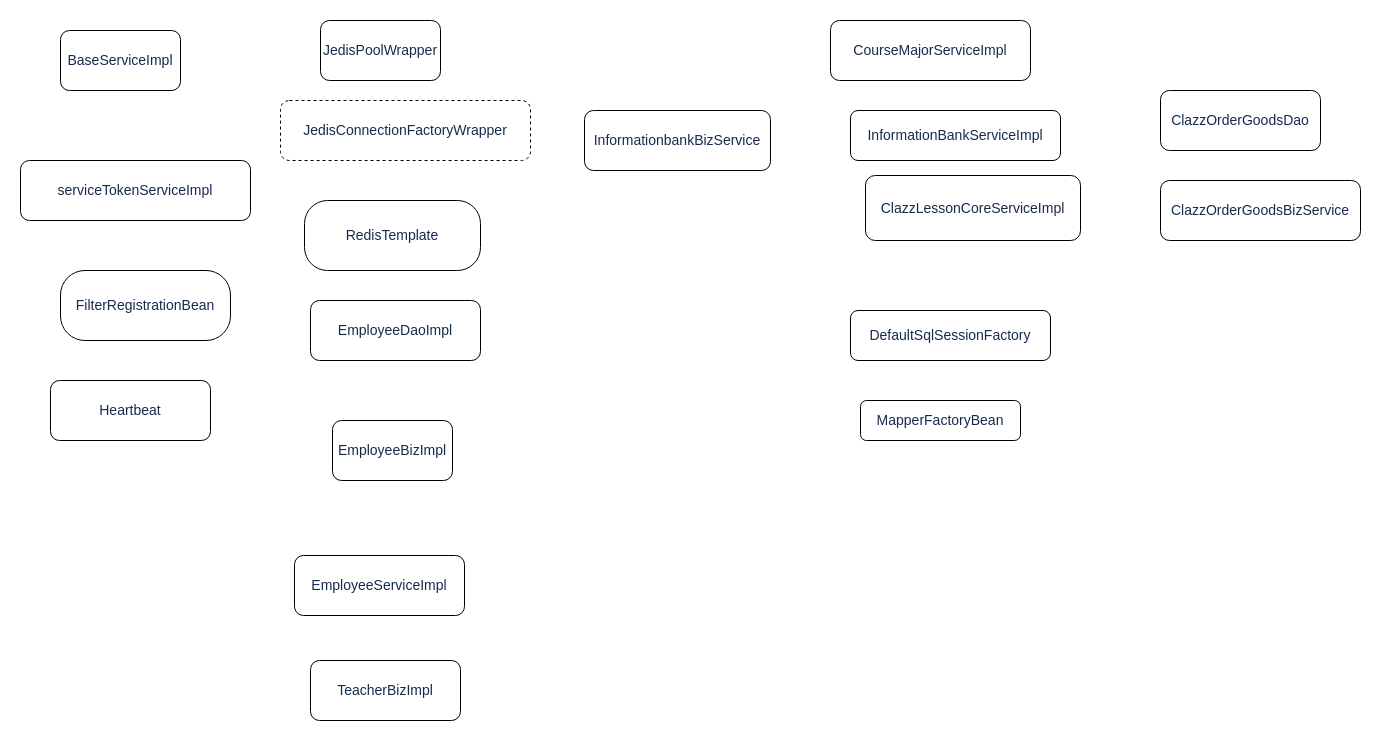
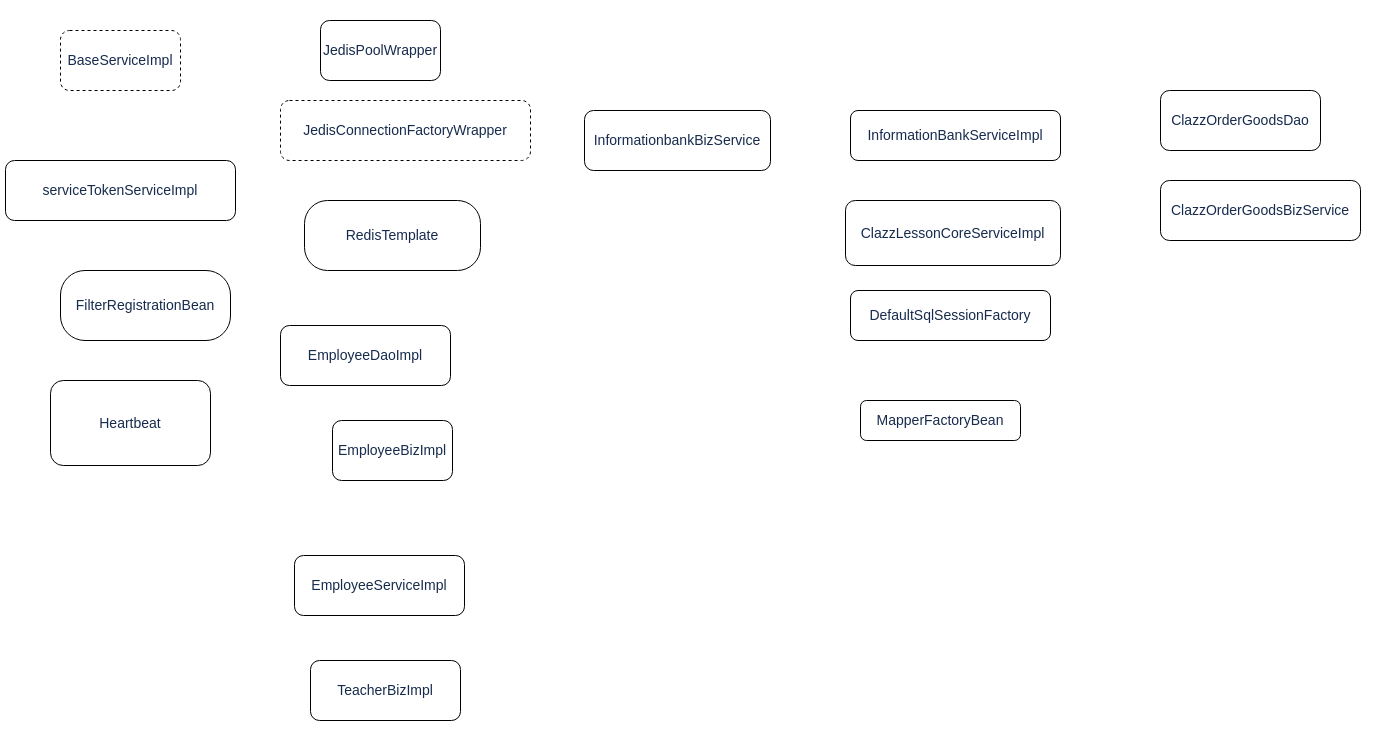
(931, 51) -> none
(121, 61) -> (121, 61)
(136, 191) -> (121, 191)
(973, 208) -> (953, 233)
(396, 331) -> (366, 356)
(951, 336) -> (951, 316)
(131, 411) -> (131, 423)
